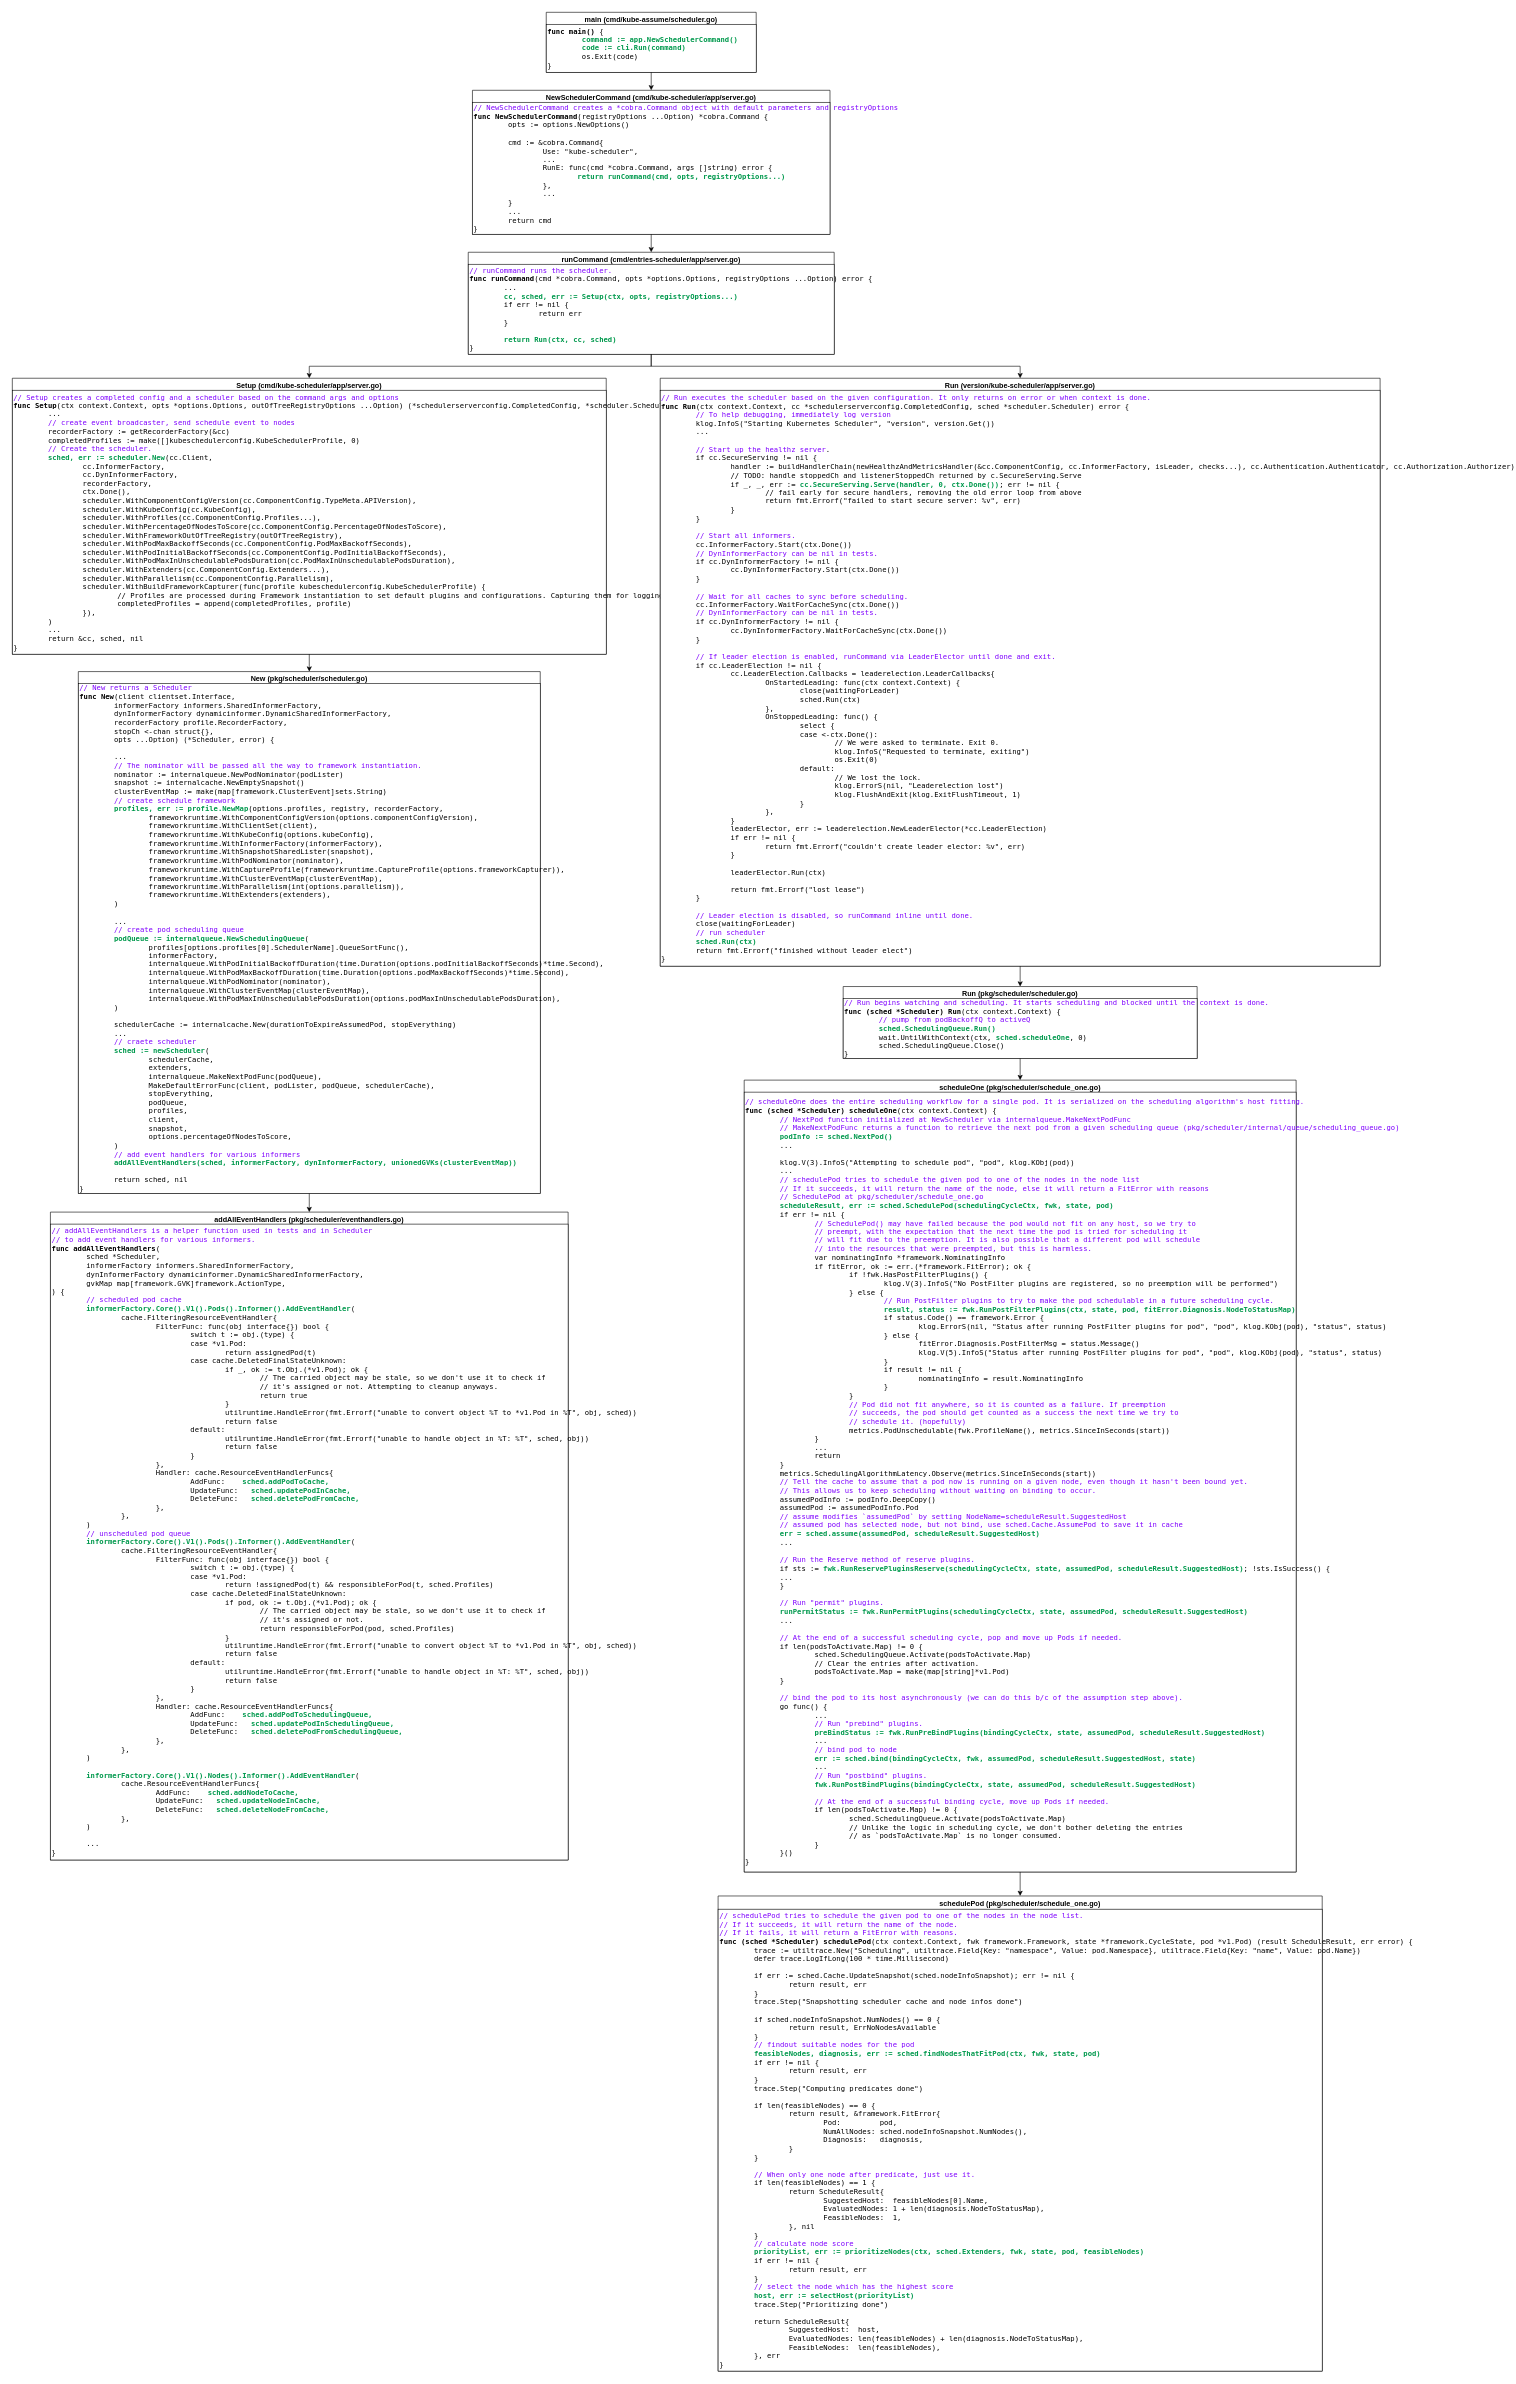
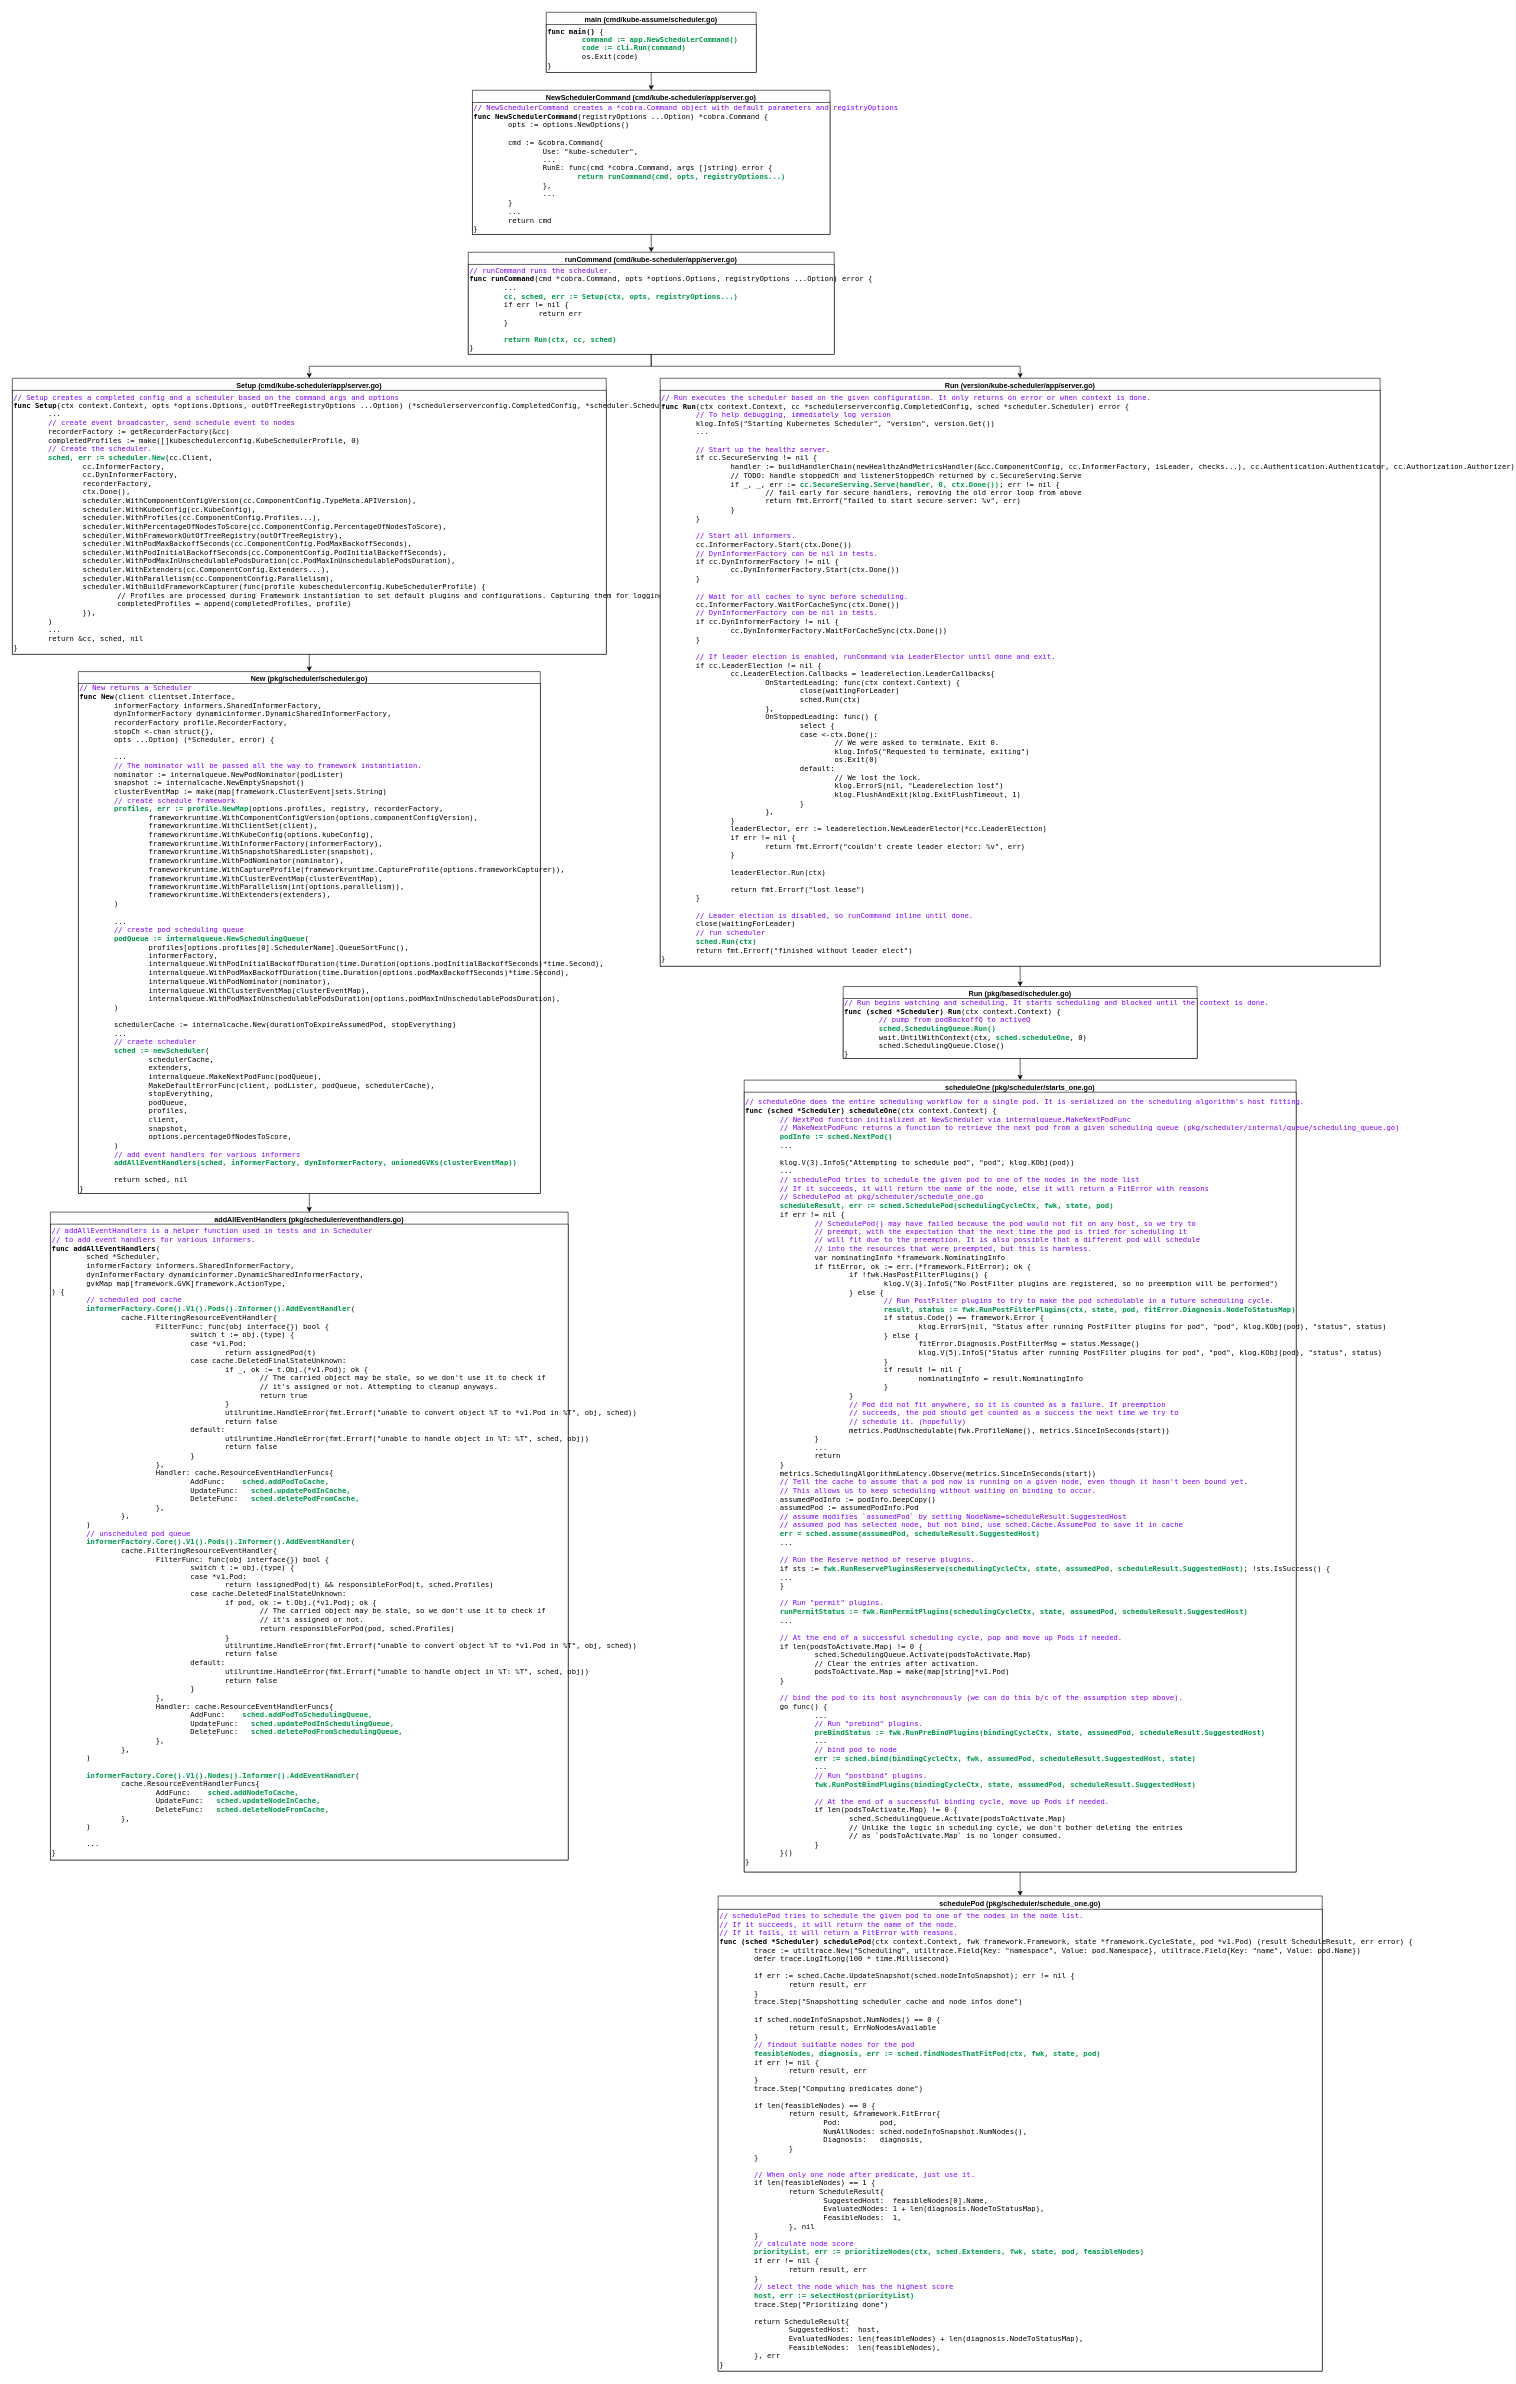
(651, 260) -> (651, 260)
(1020, 994) -> (1020, 994)
(1020, 1088) -> (1020, 1088)
